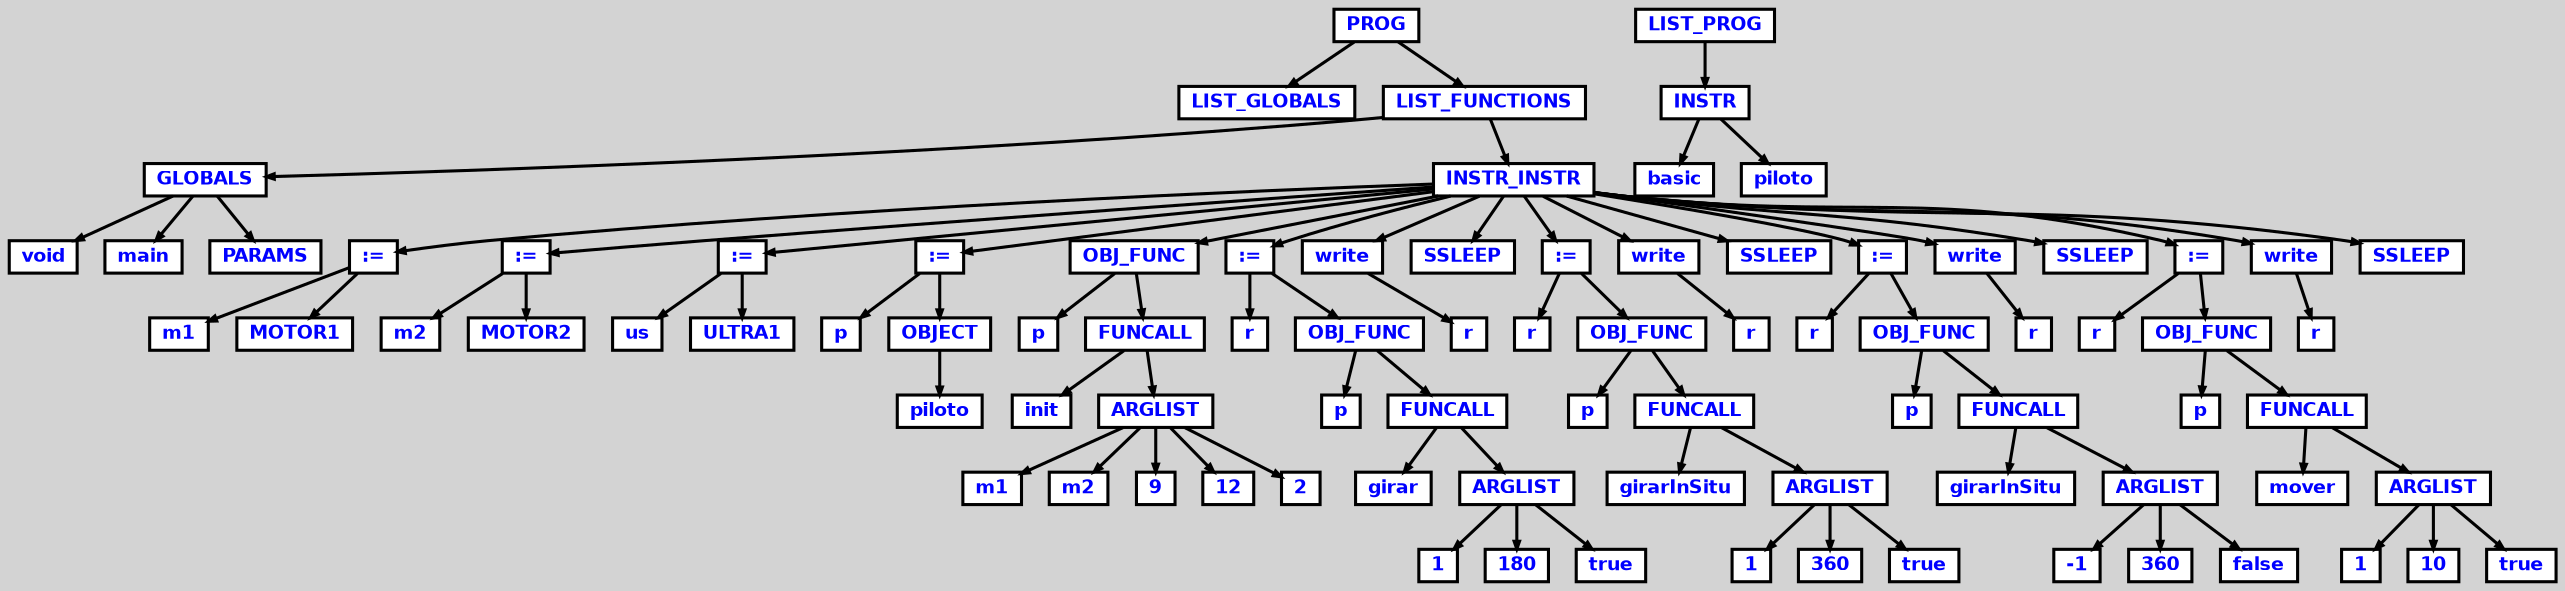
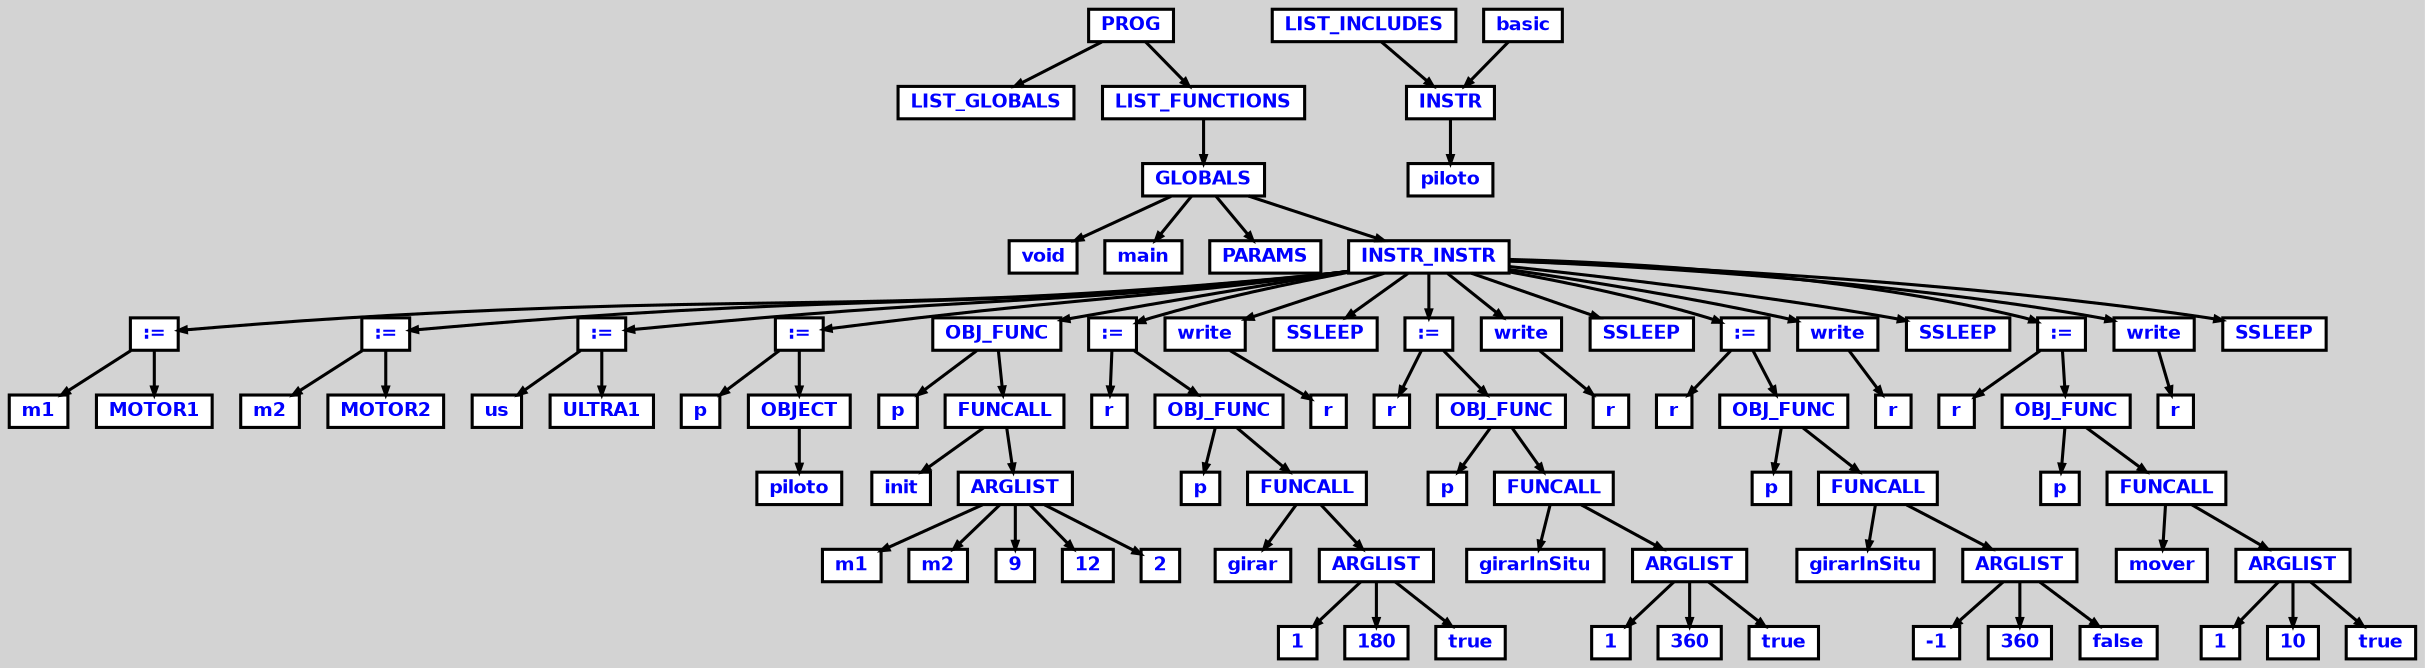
(1705, 25) -> (1364, 25)
(1498, 137) -> (1312, 217)
(1691, 137) -> (1490, 61)
